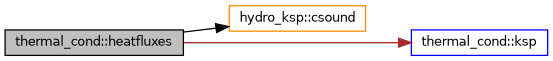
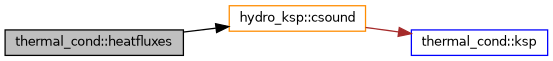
(291, 43) -> (382, 30)
